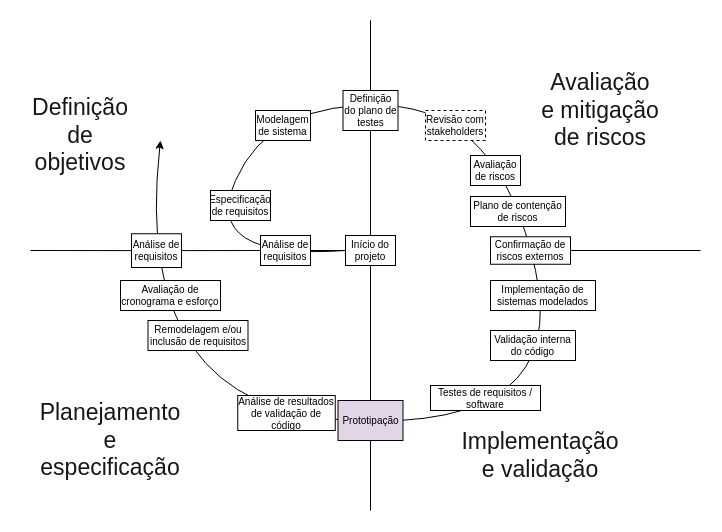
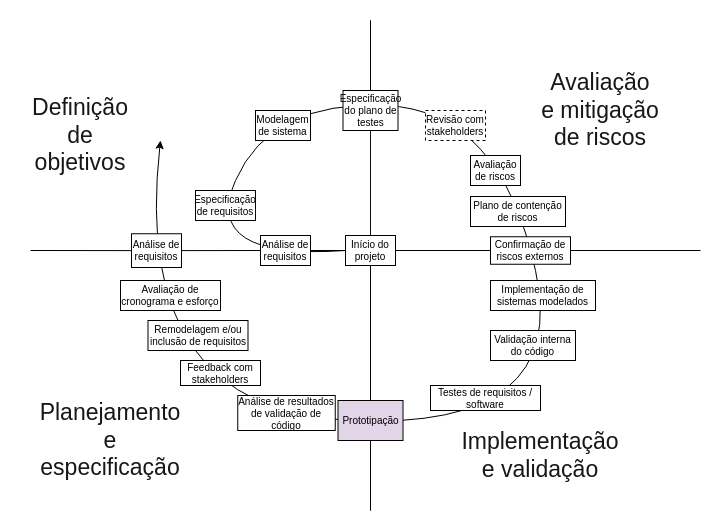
(371, 111) -> (371, 111)
(241, 206) -> (226, 206)
none -> (443, 251)
none -> (221, 373)
